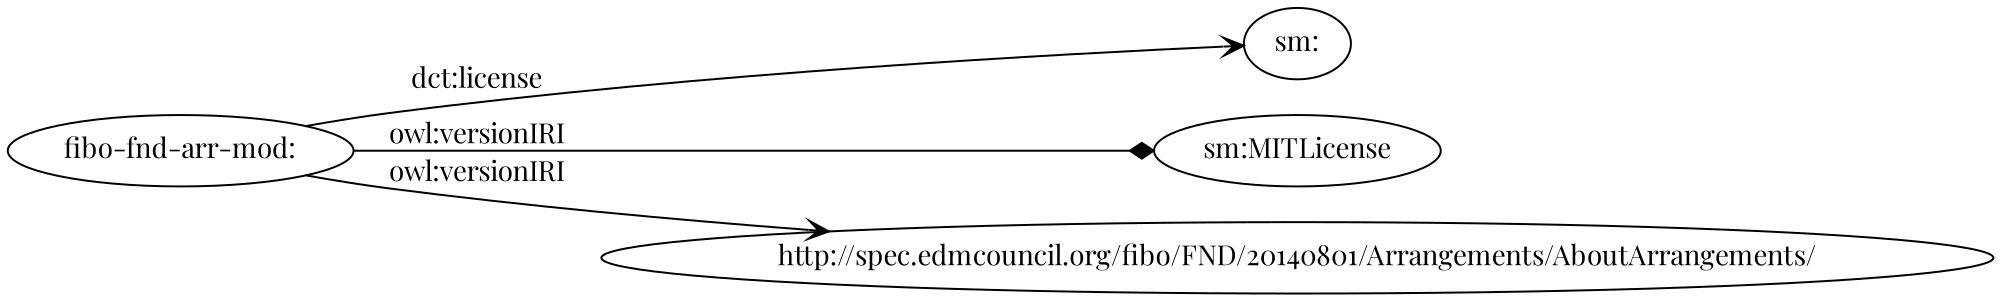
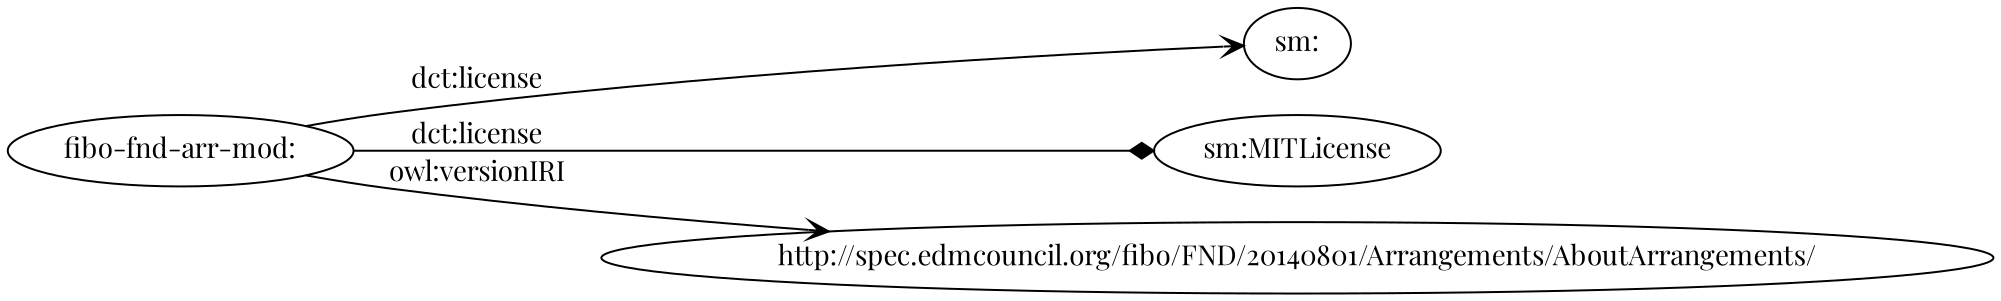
(477, 136) -> (477, 136)
